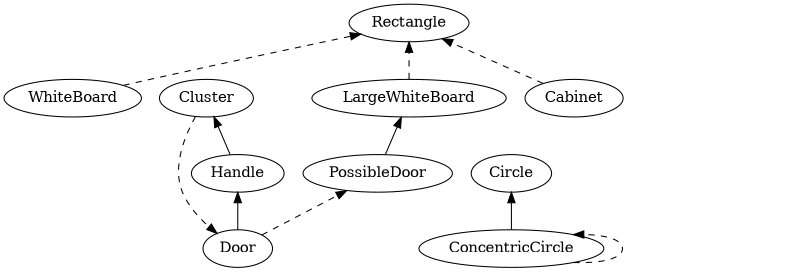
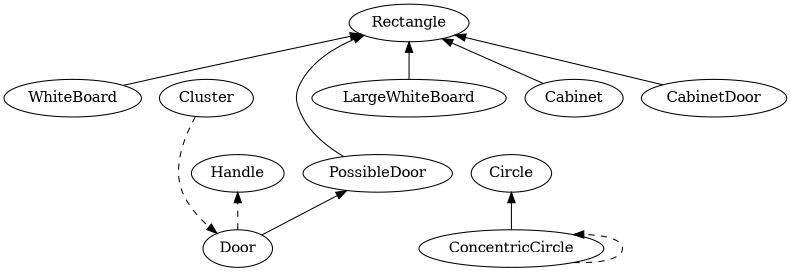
(237, 60) -> (237, 60)
(497, 63) -> (497, 63)
(409, 66) -> (409, 66)
none -> (714, 98)
(224, 141) -> none
(391, 141) -> (297, 94)
(300, 215) -> (300, 215)
(238, 216) -> (238, 216)
